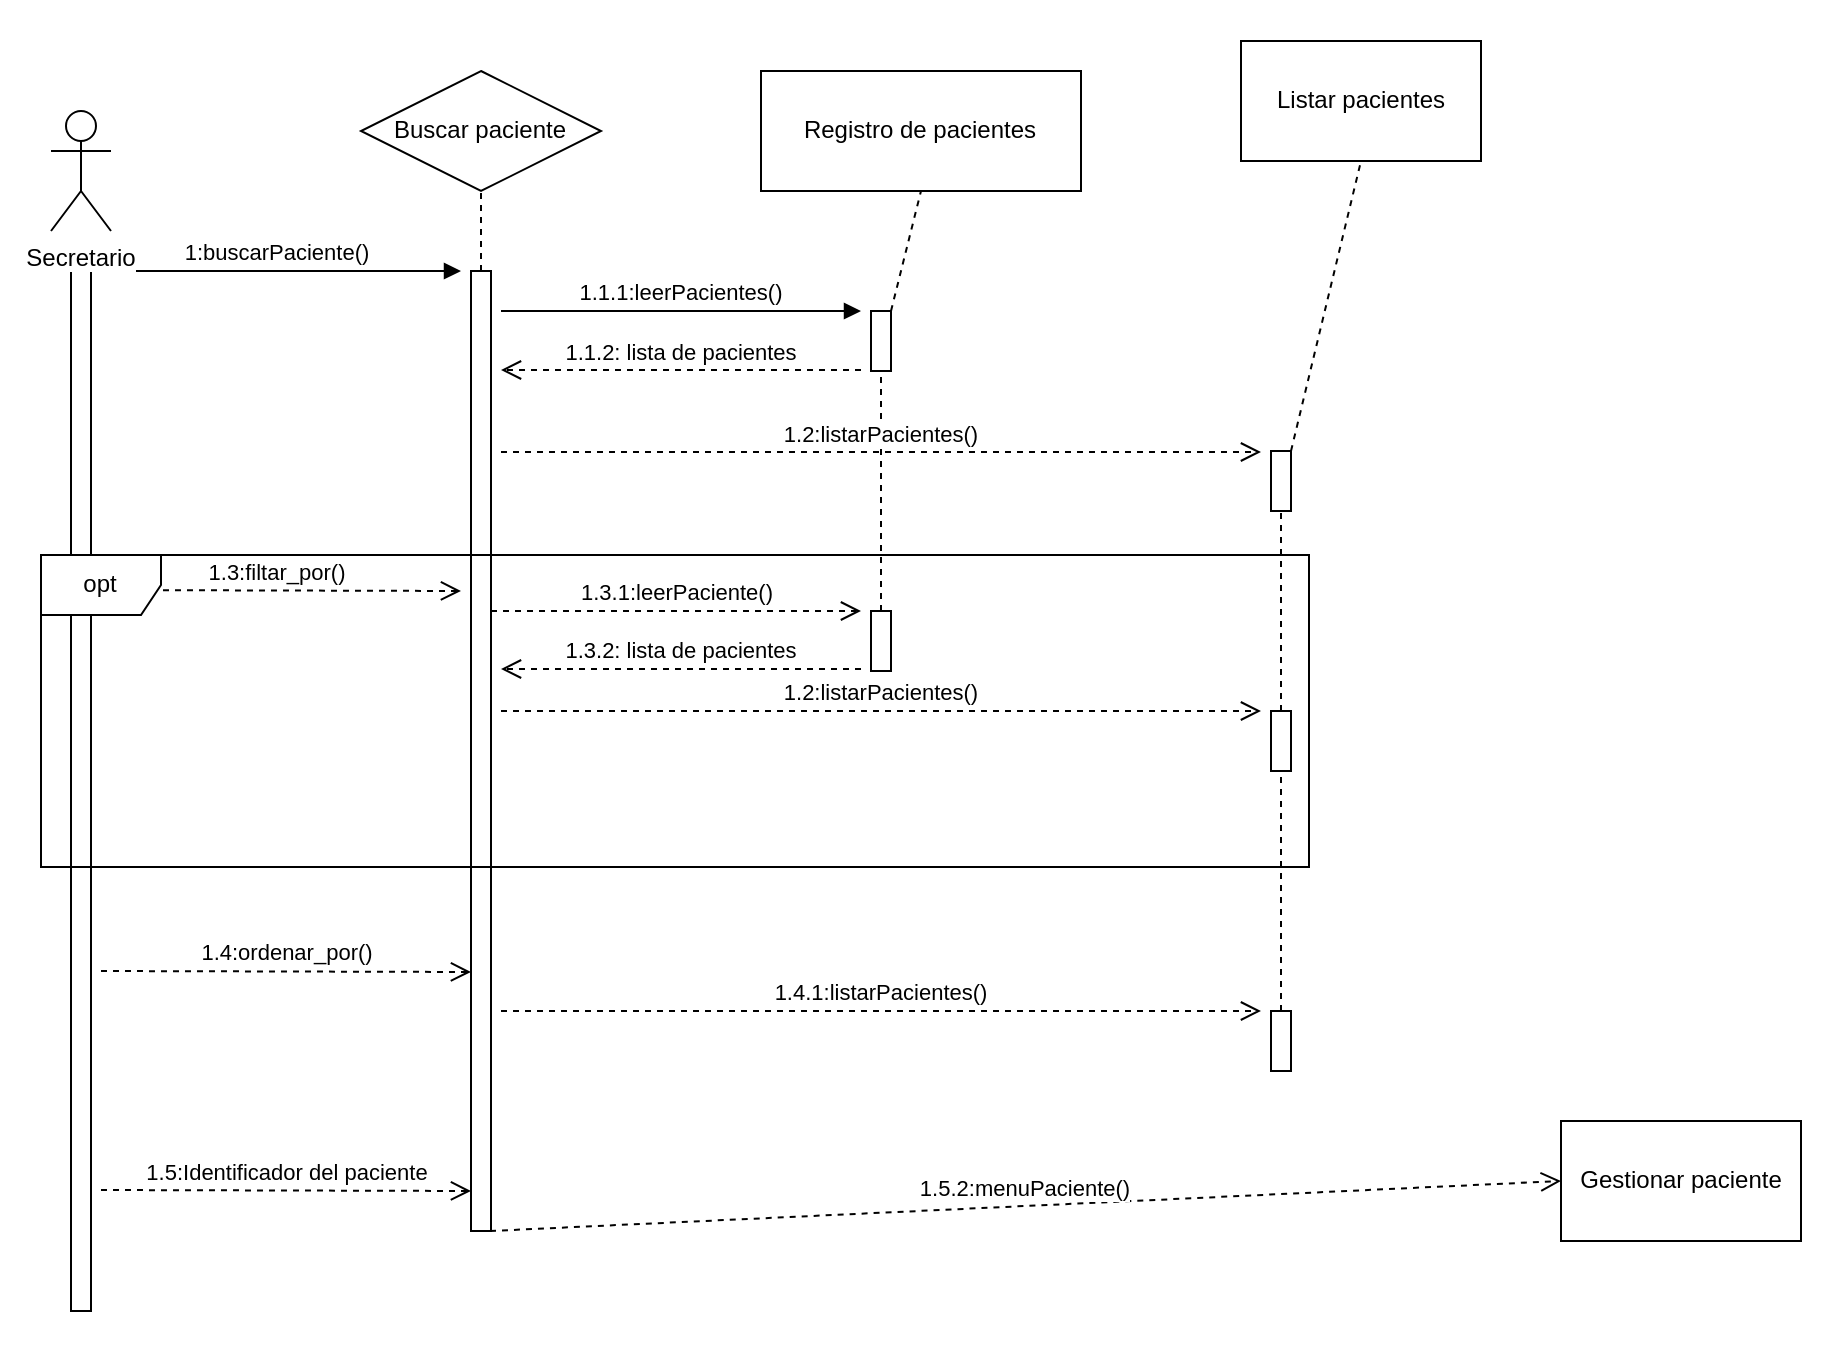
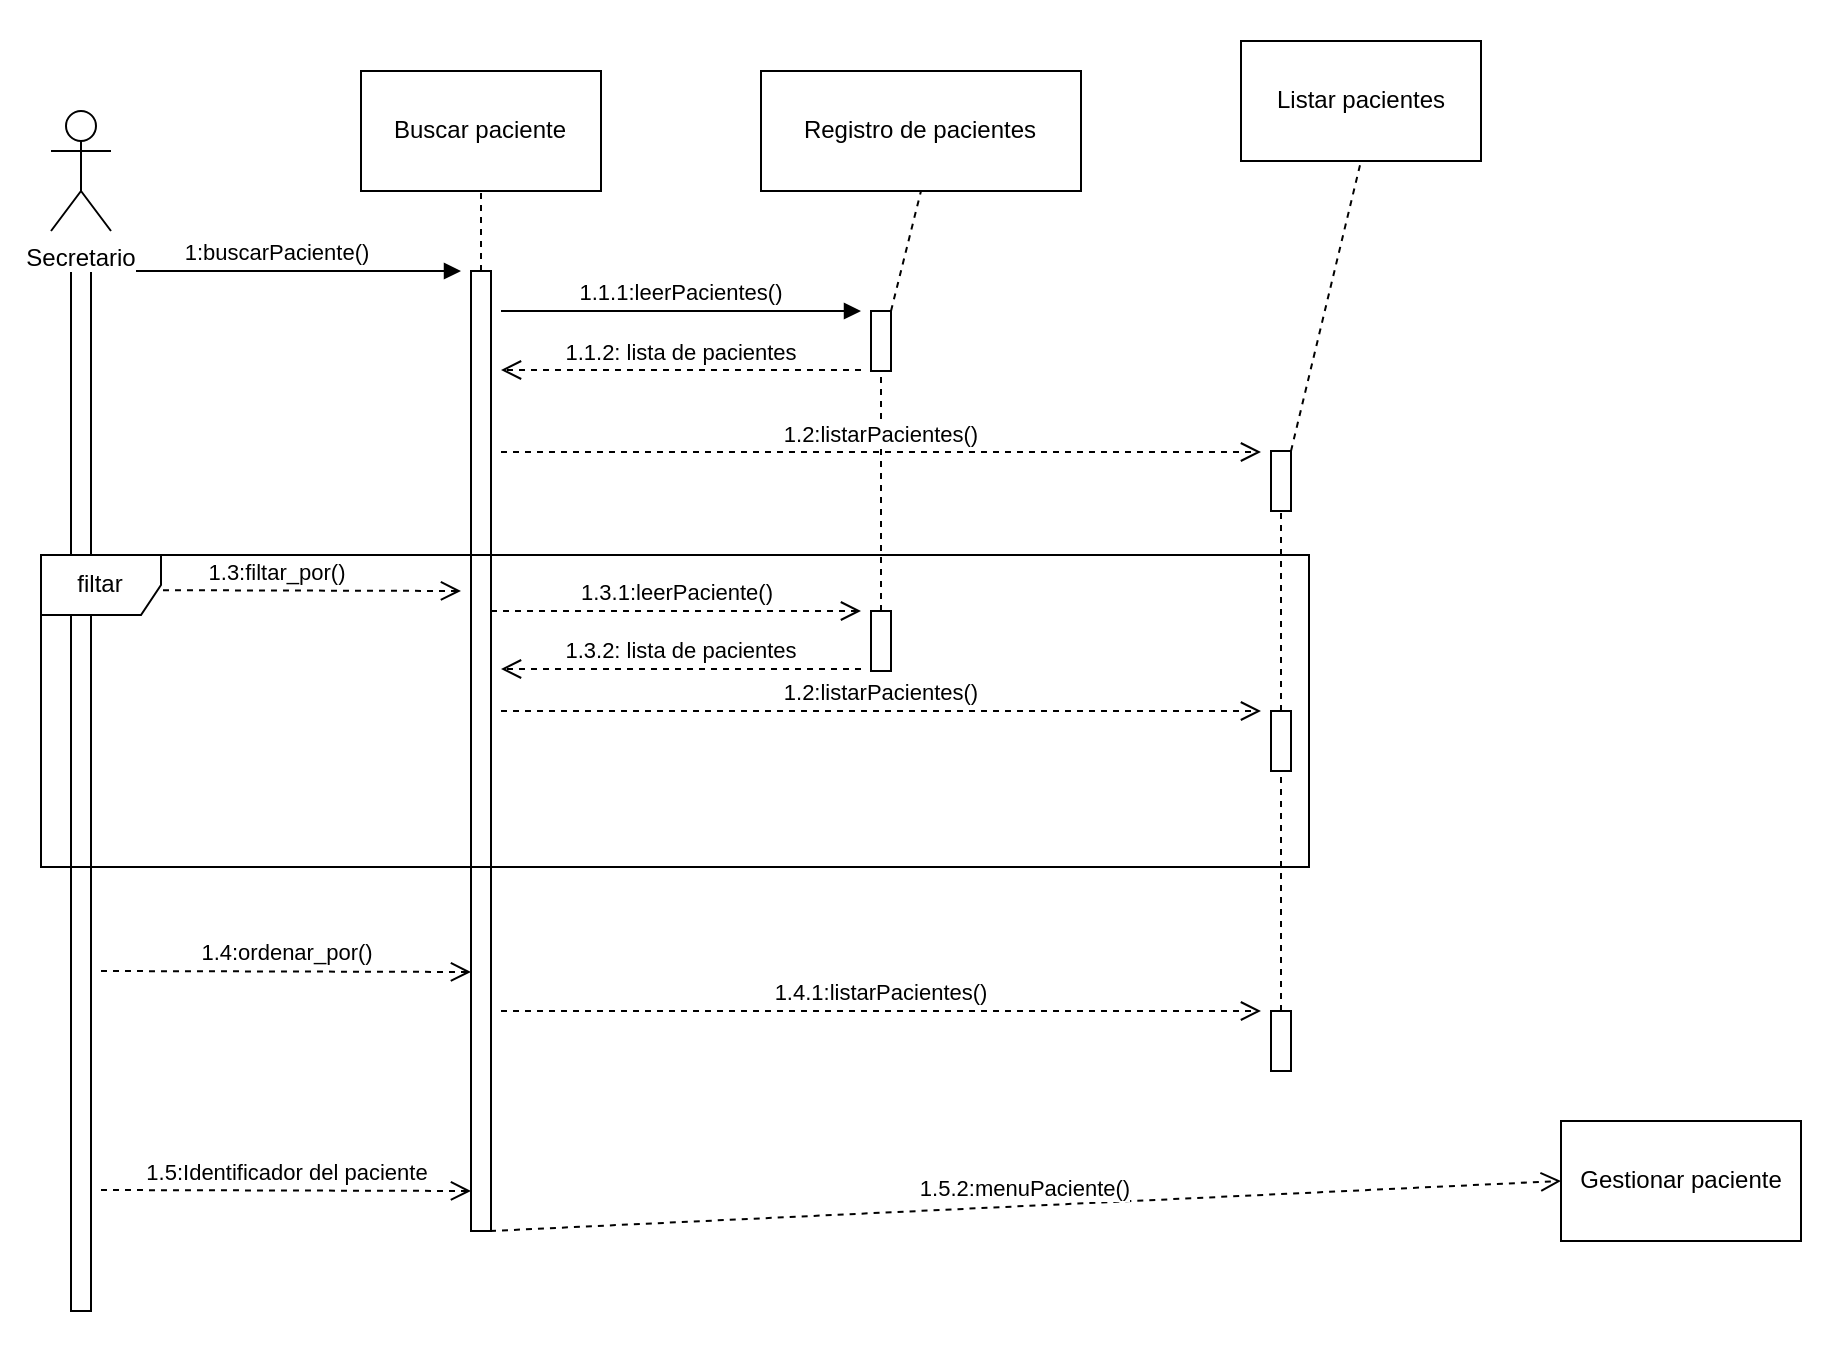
(481, 131) -> (481, 131)
(101, 585) -> (101, 585)
